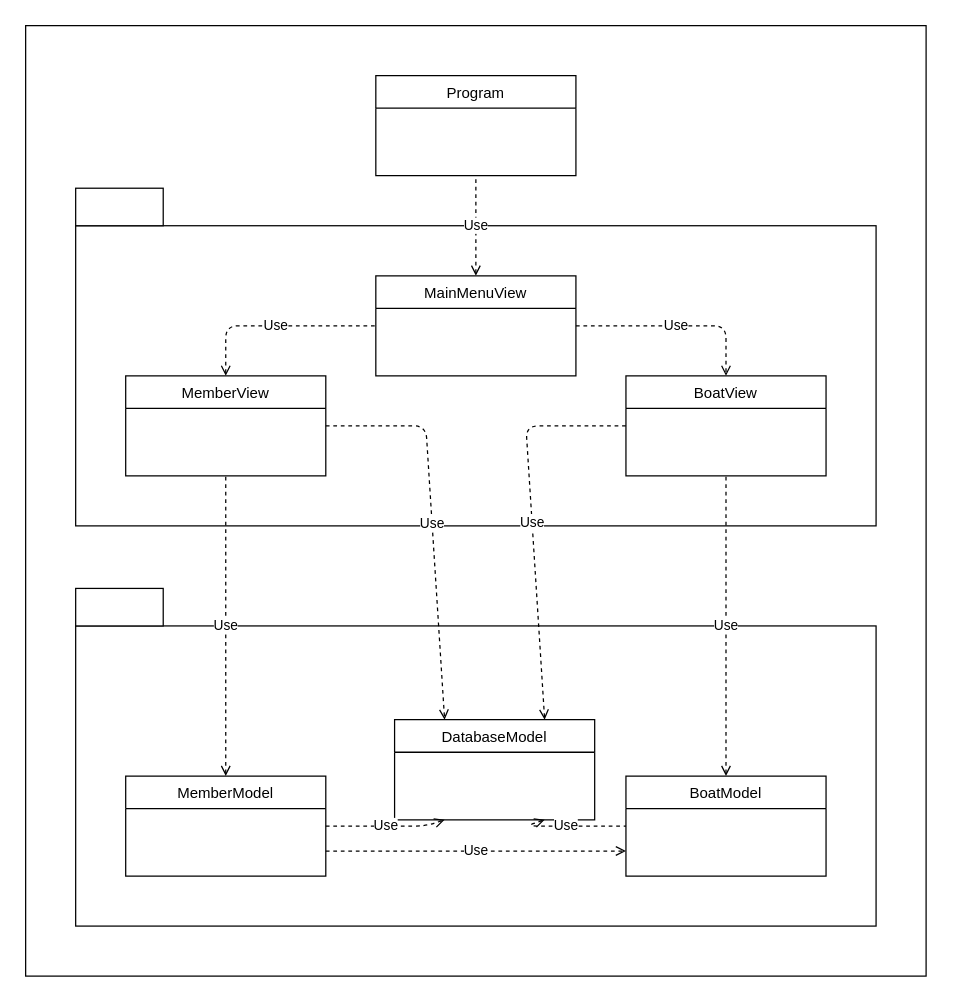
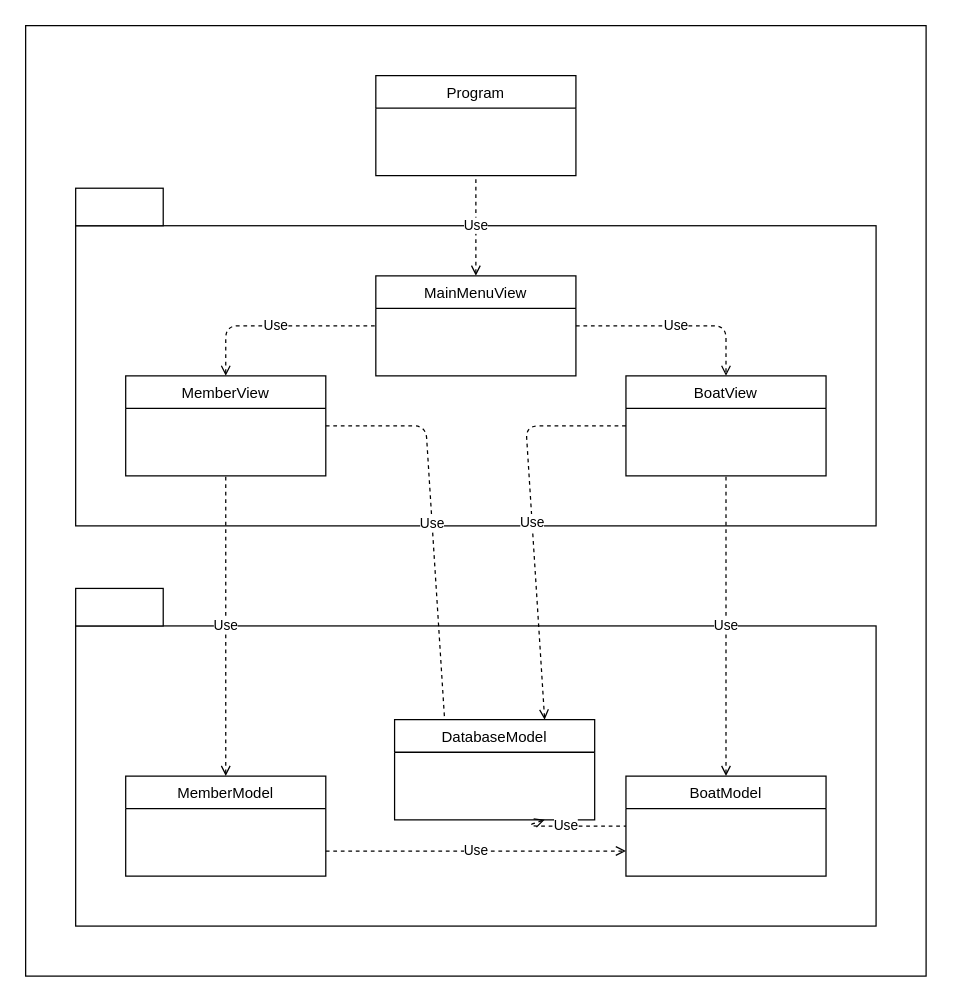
(444, 713) -> (444, 714)
(380, 826) -> none
